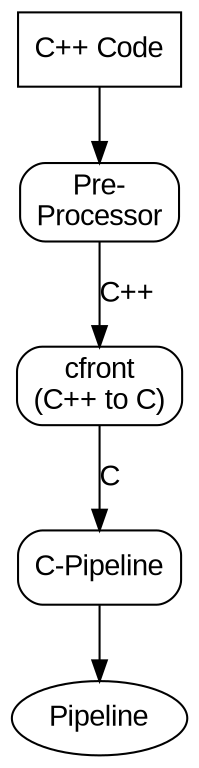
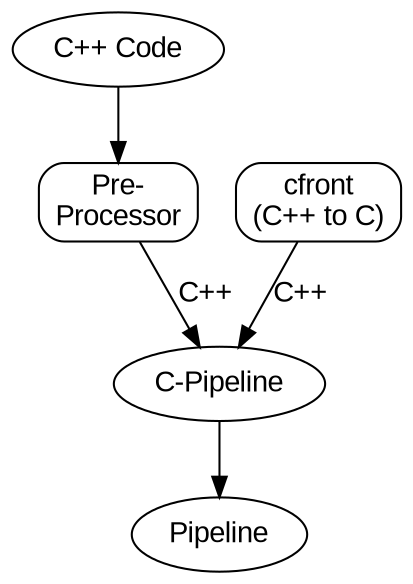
(100, 50) -> (118, 50)
(100, 284) -> (165, 285)
(110, 478) -> (301, 294)
(100, 568) -> (219, 384)
